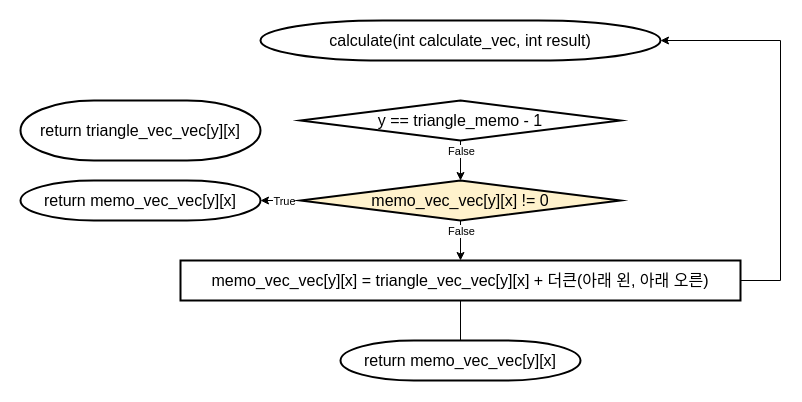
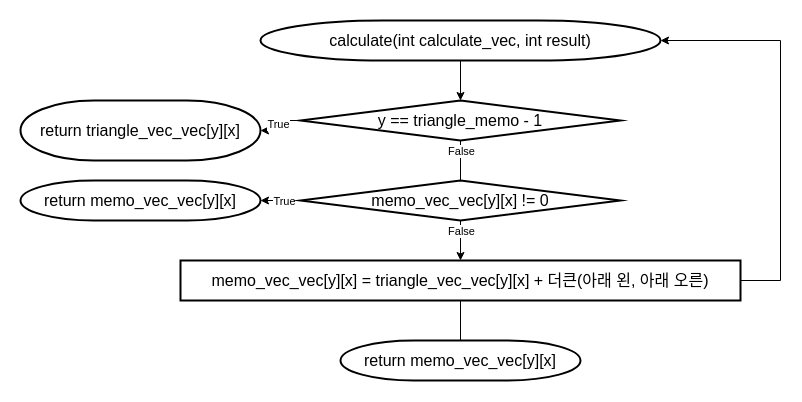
none -> (461, 77)
none -> (284, 121)
(461, 172) -> (461, 175)
(461, 201) -> (461, 201)
